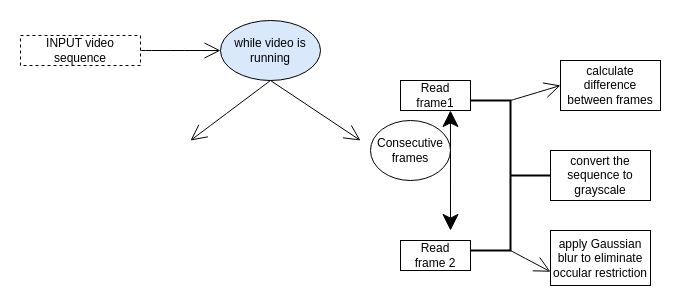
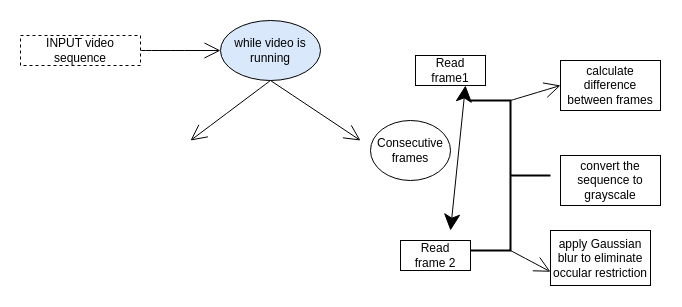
(436, 96) -> (451, 71)
(601, 176) -> (611, 181)
